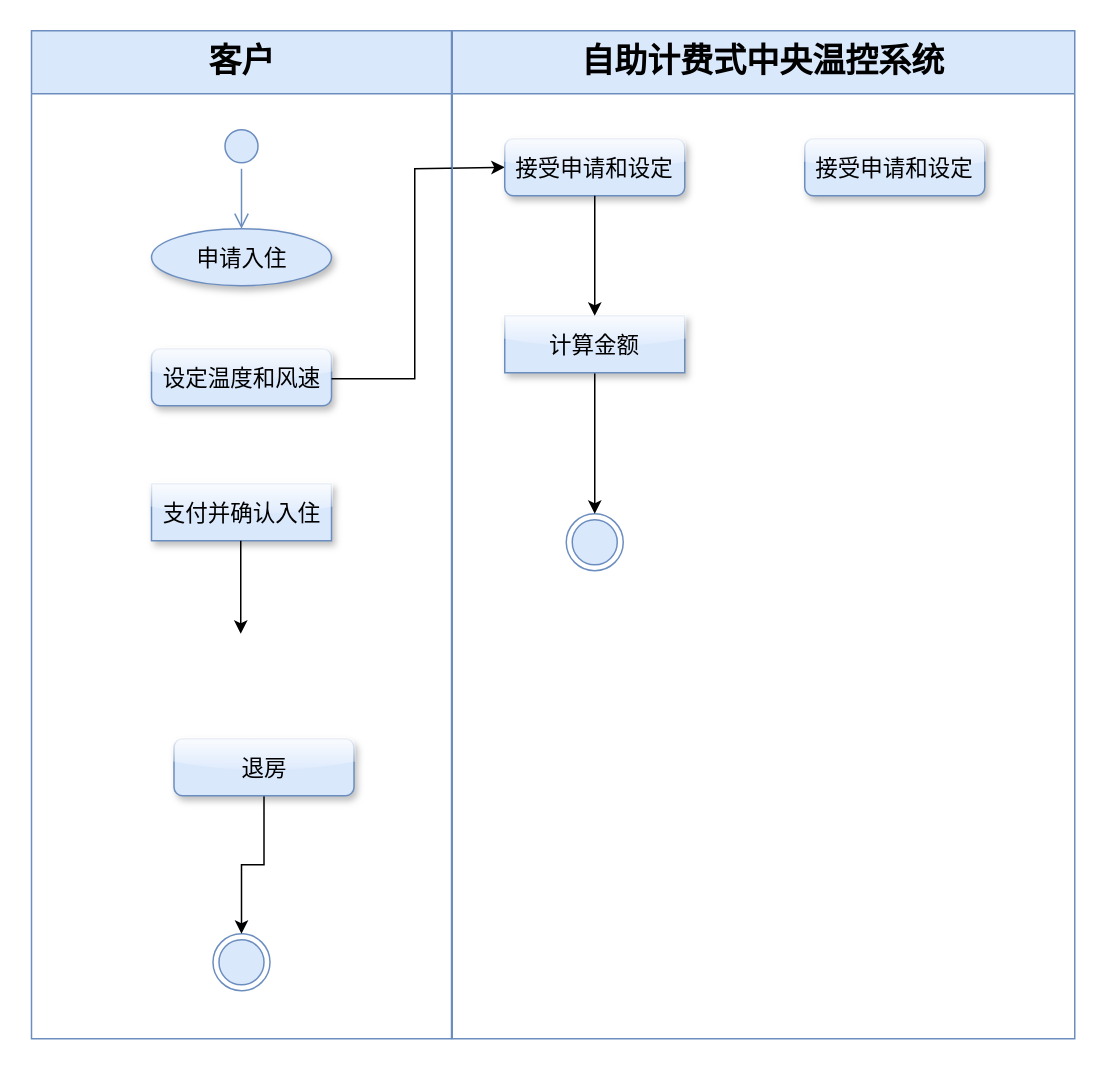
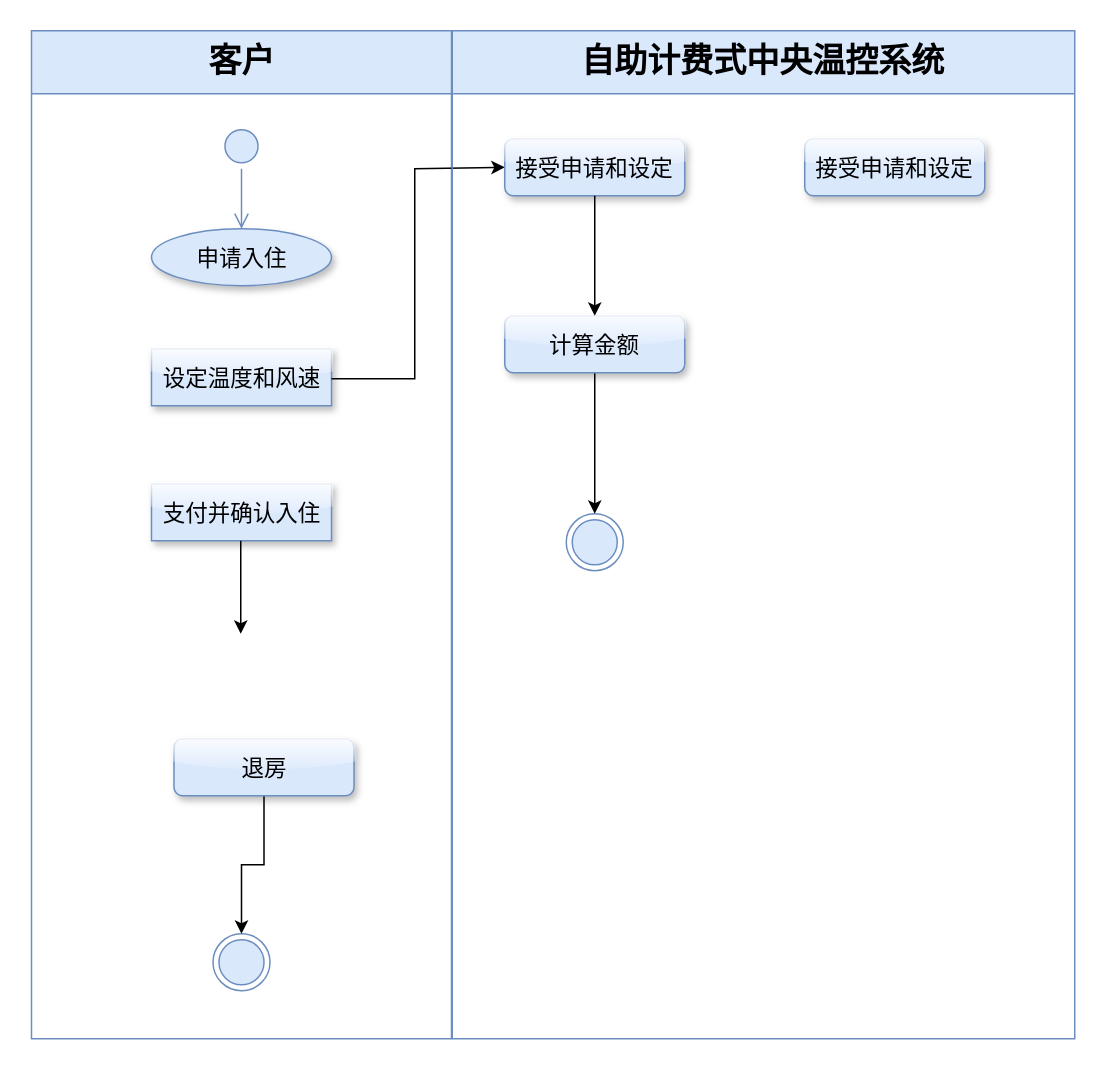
(595, 344) -> (595, 344)
(242, 377) -> (242, 377)
